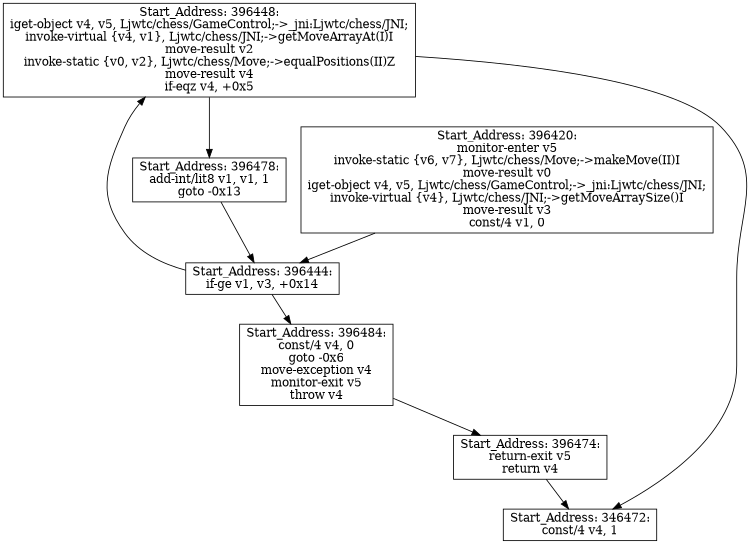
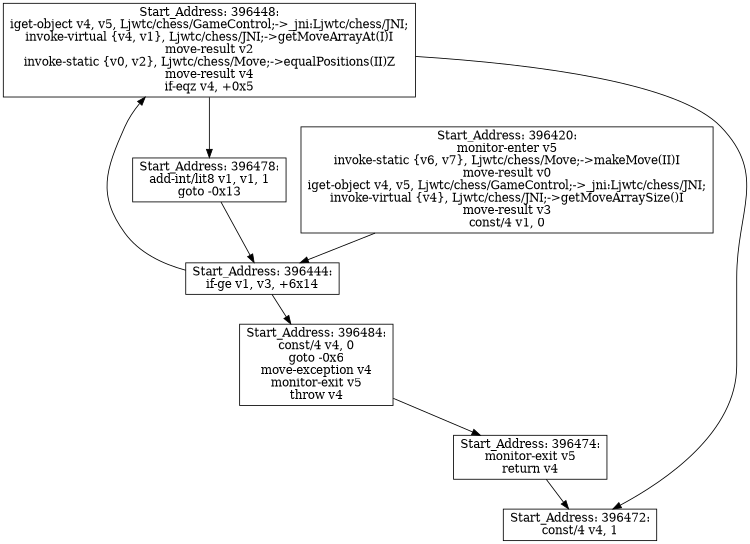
(262, 279) -> (262, 279)
(530, 457) -> (530, 457)
(580, 525) -> (580, 525)
